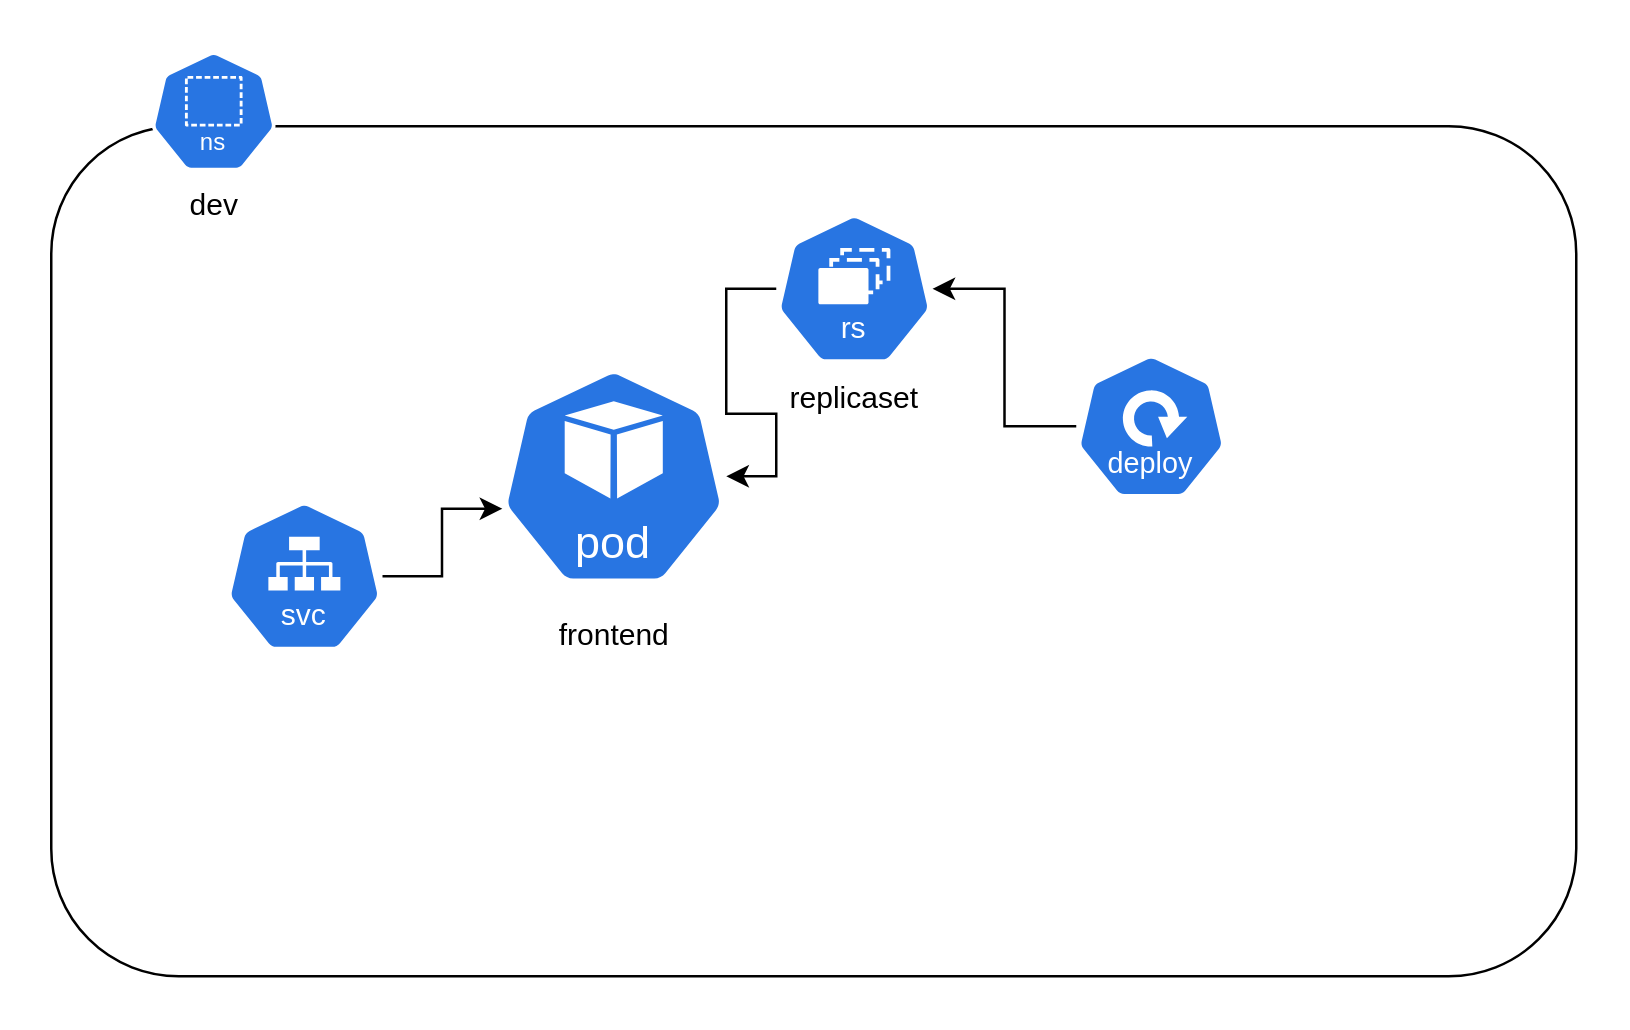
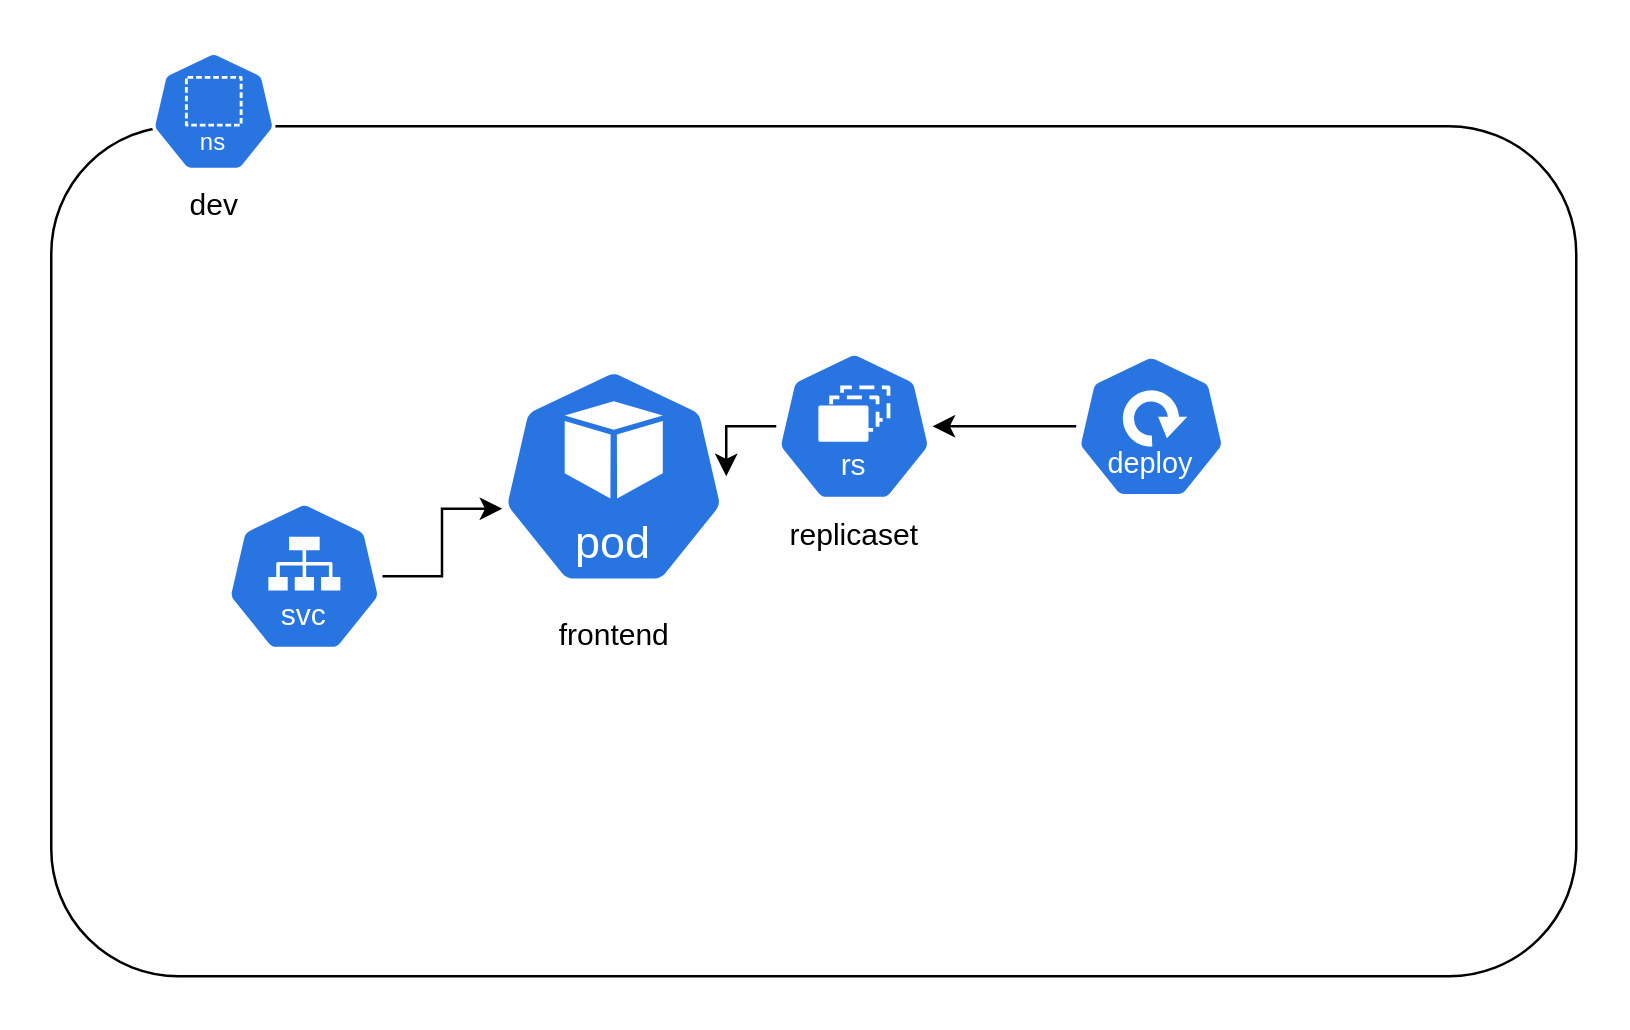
(854, 289) -> (854, 426)
